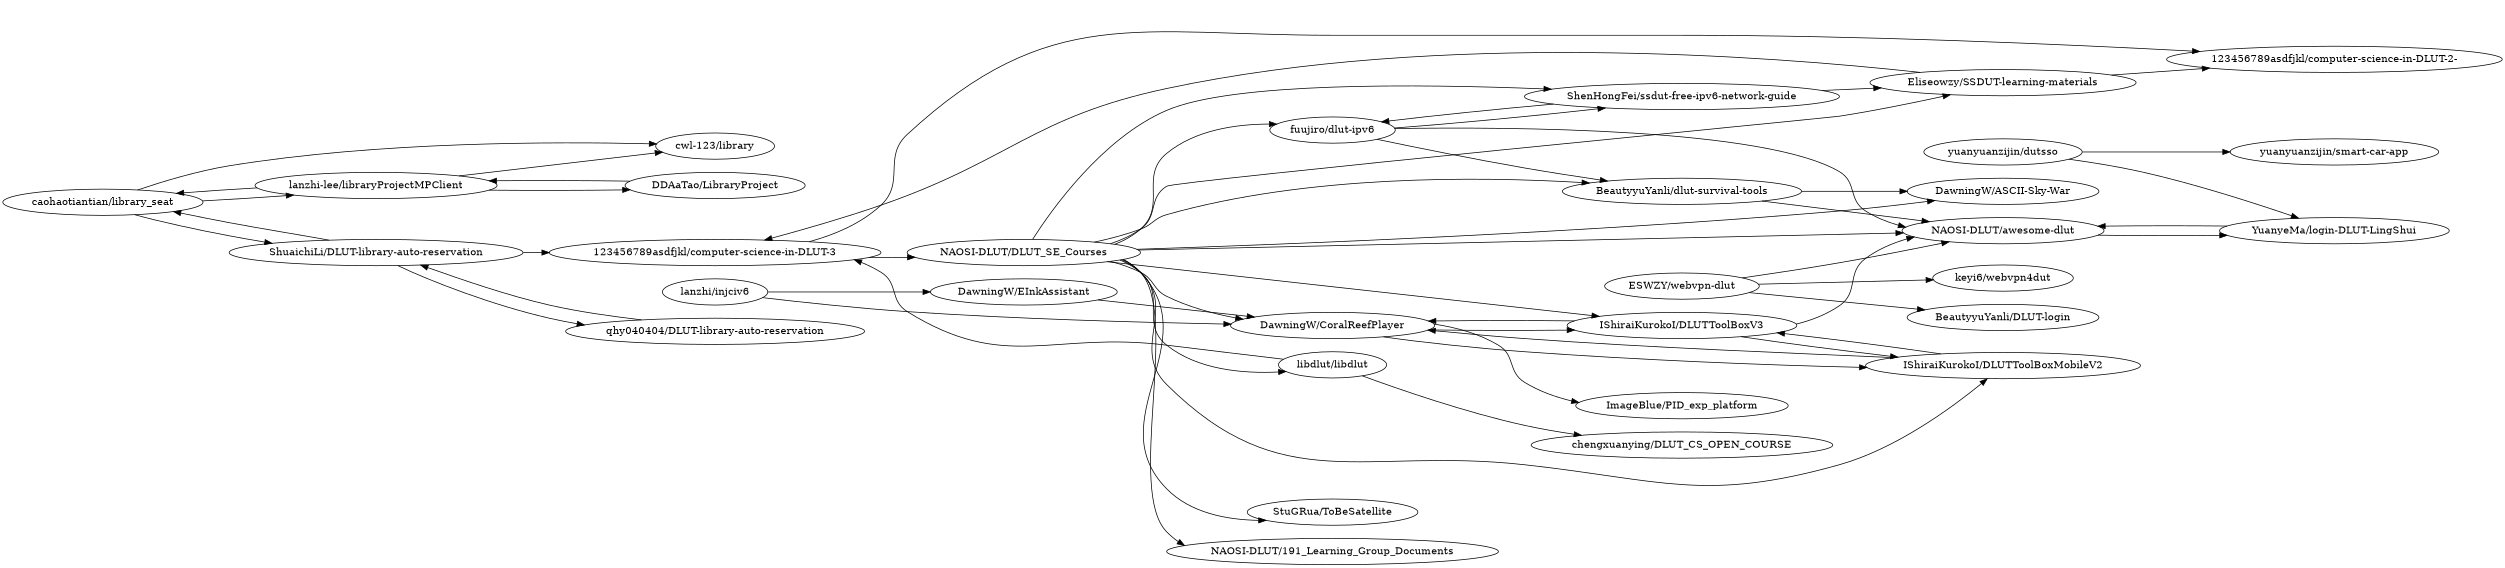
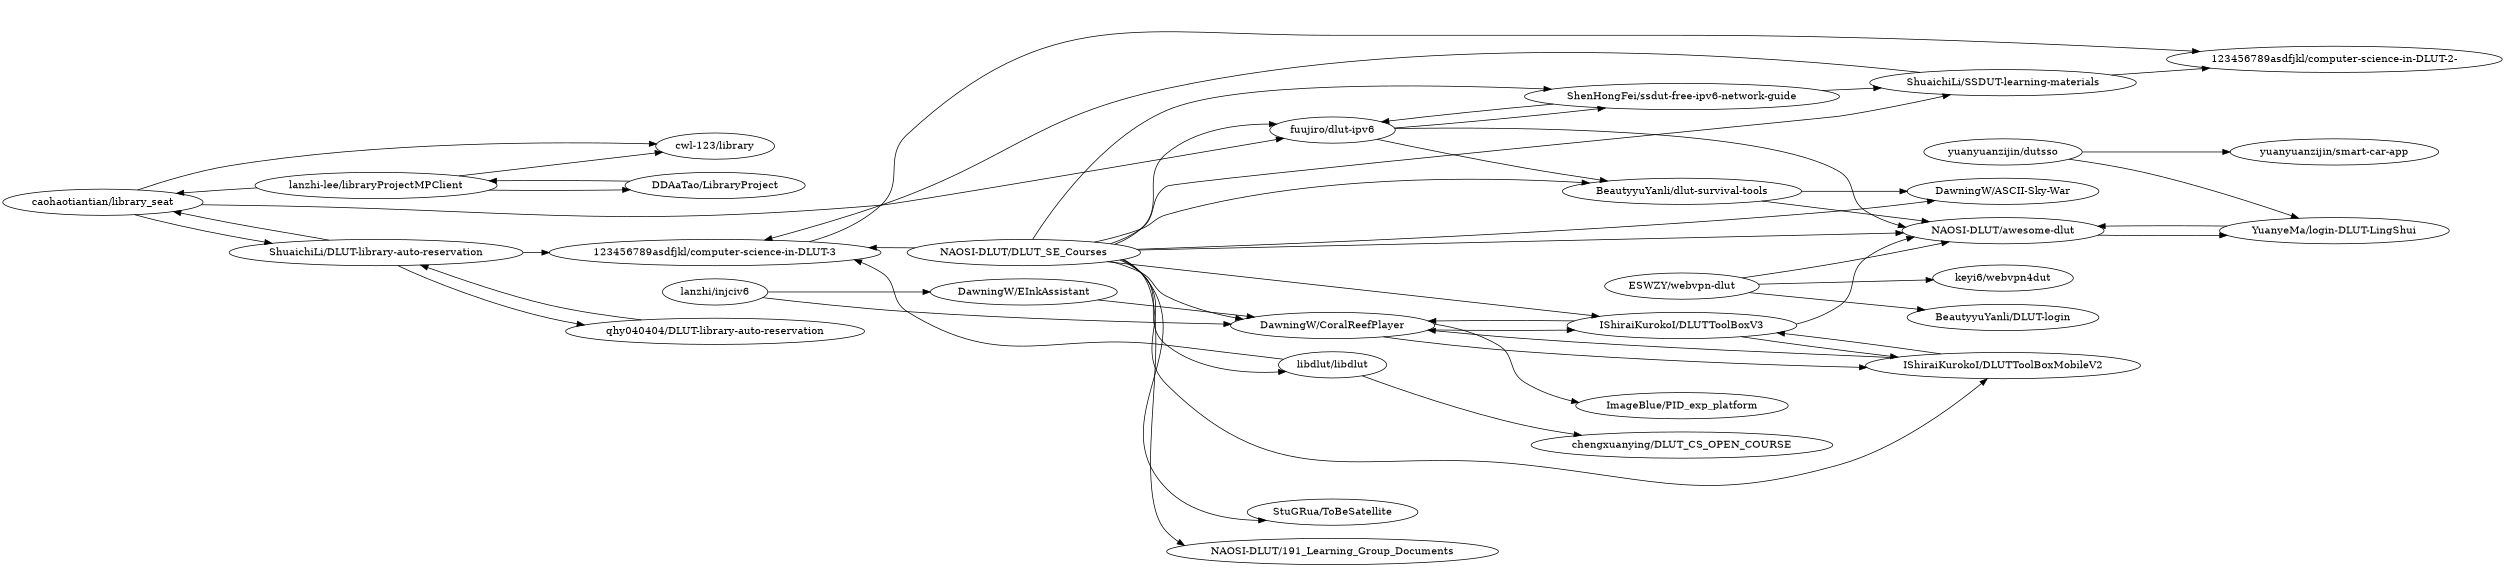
(2003, 83) -> (2003, 83)
(244, 198) -> (741, 214)
(888, 257) -> (896, 248)
